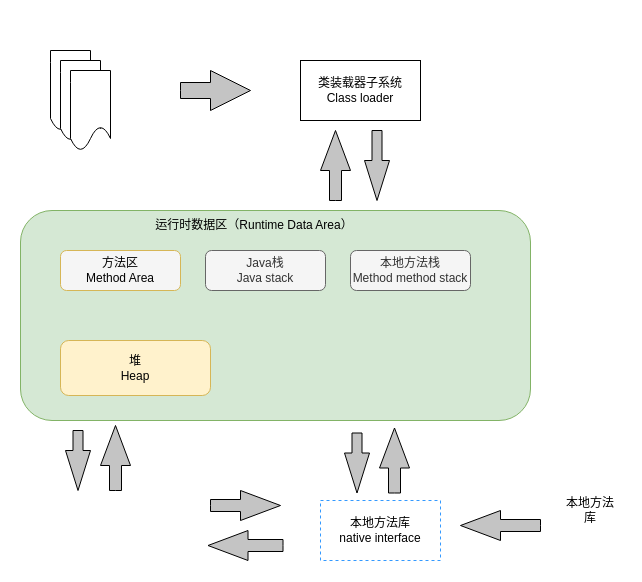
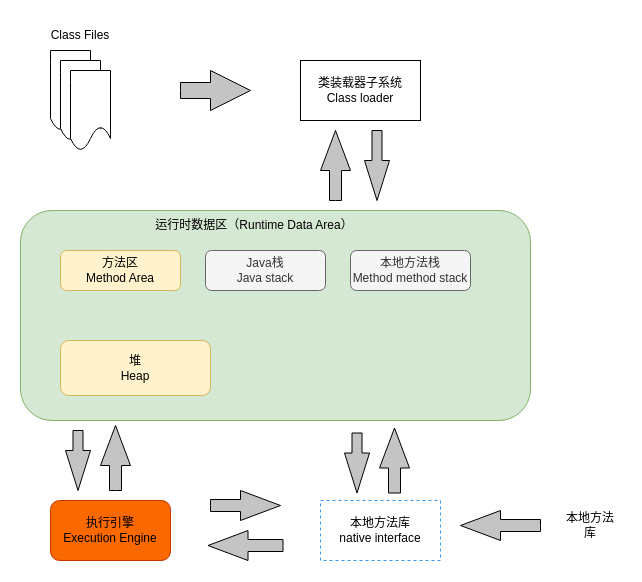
none -> (81, 36)
(121, 271) -> (121, 271)
(591, 511) -> (591, 526)
none -> (111, 531)
